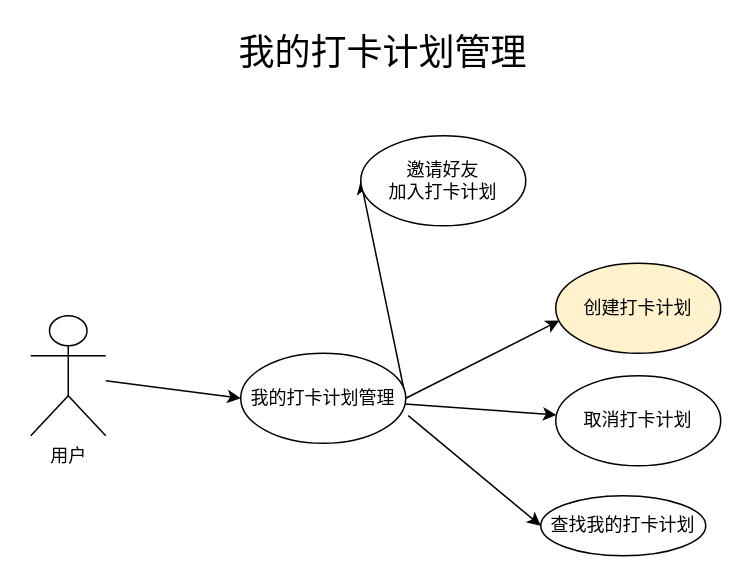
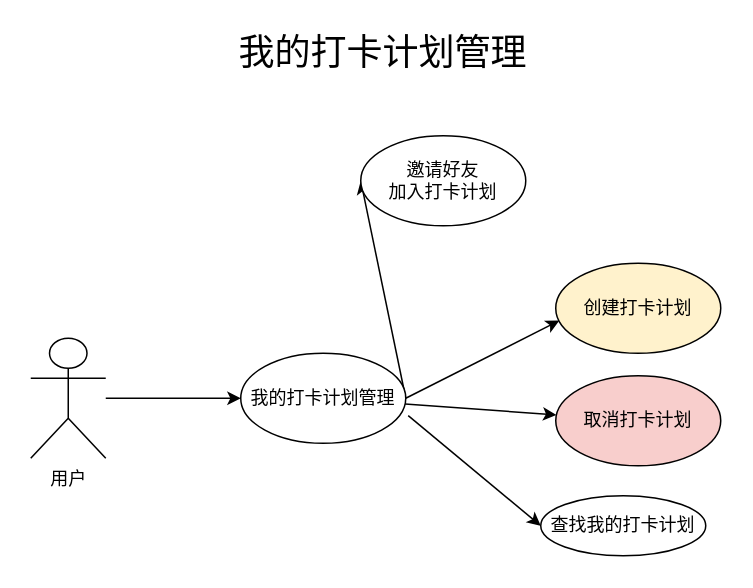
(68, 376) -> (68, 398)
(638, 421) -> (638, 421)
